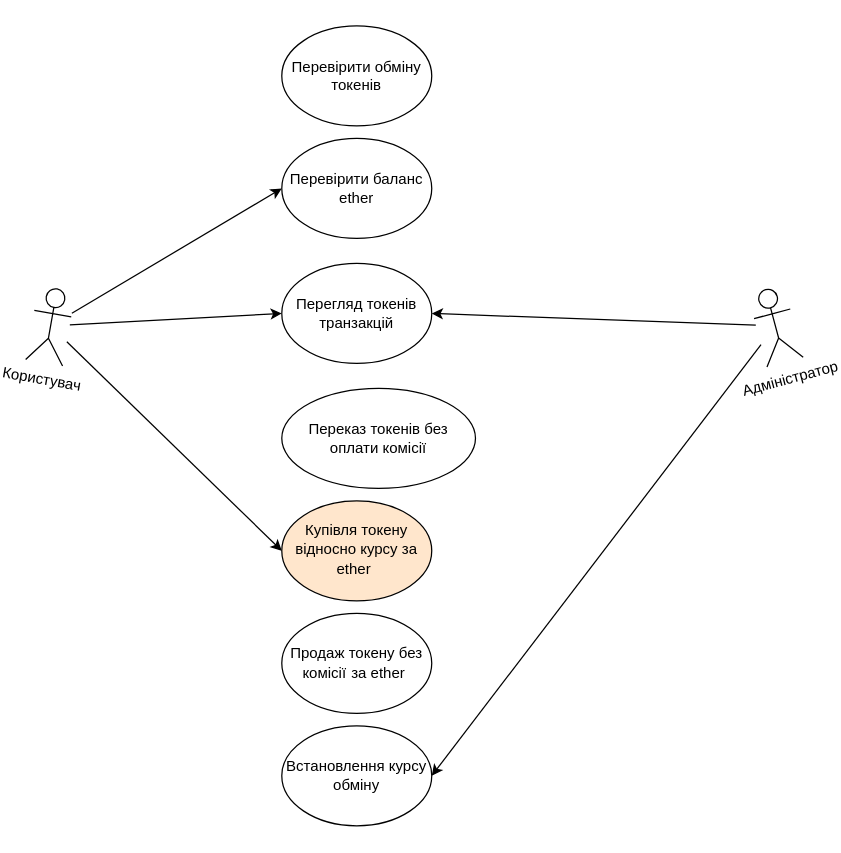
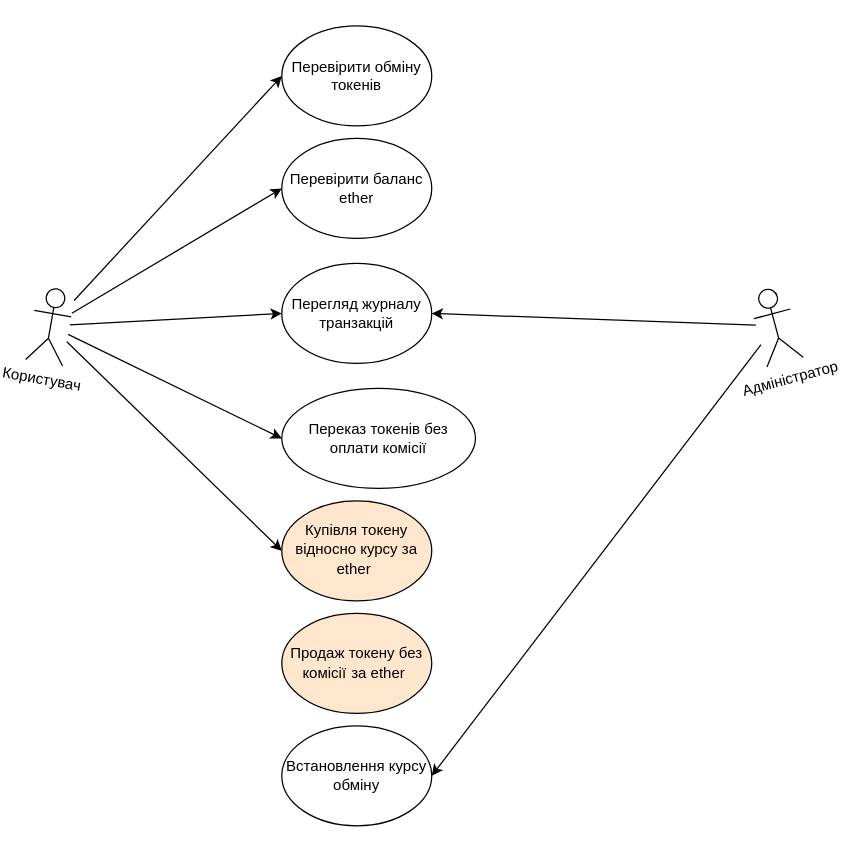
none -> (175, 191)
(357, 313) -> (357, 313)
none -> (171, 384)
(357, 663) -> (357, 663)
